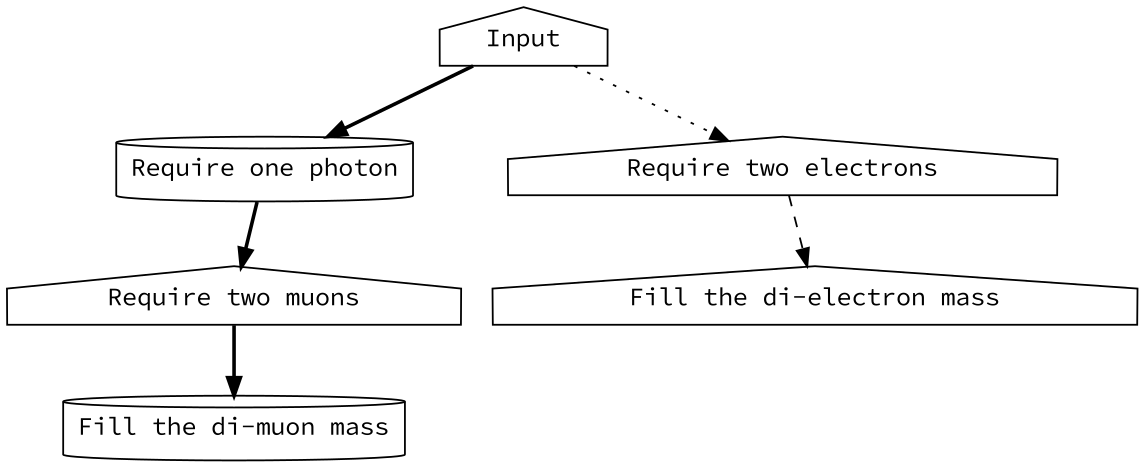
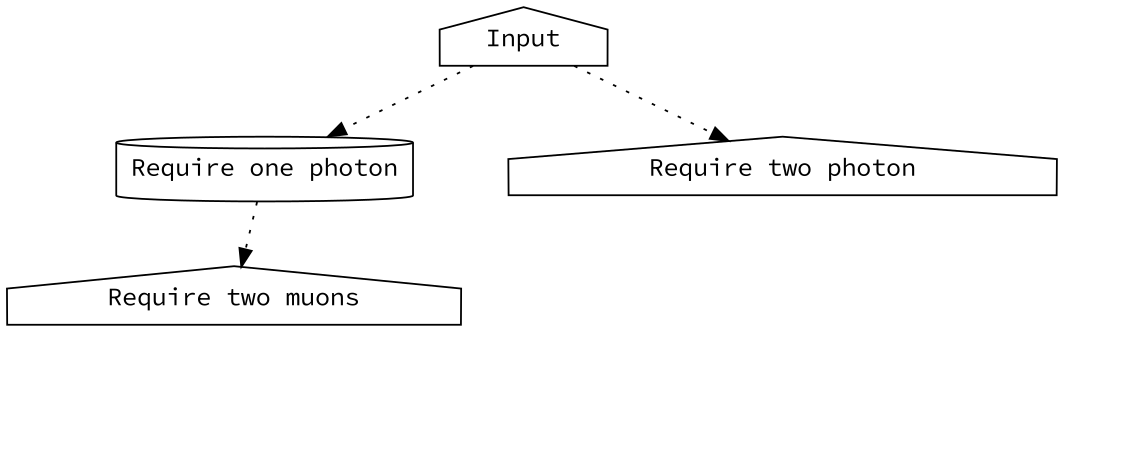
(409, 97) -> (409, 97)
(783, 169) -> (783, 169)
(251, 226) -> (251, 226)
(815, 299) -> none
(234, 428) -> none
